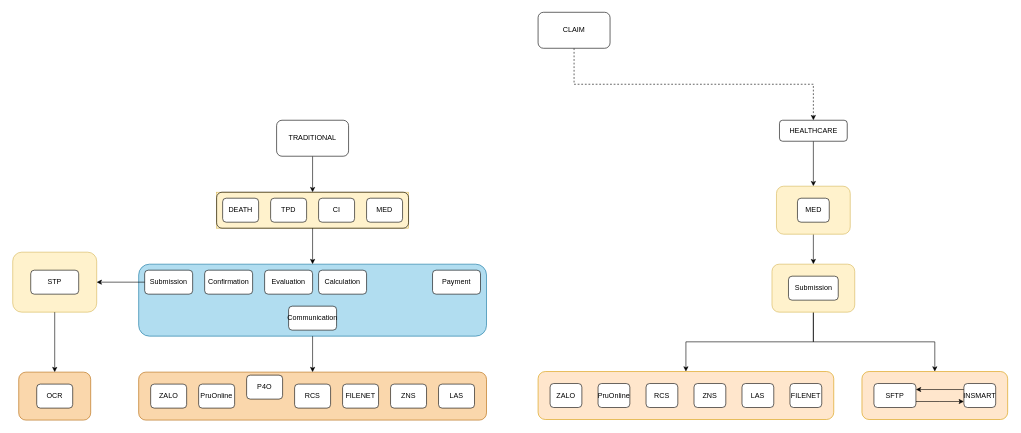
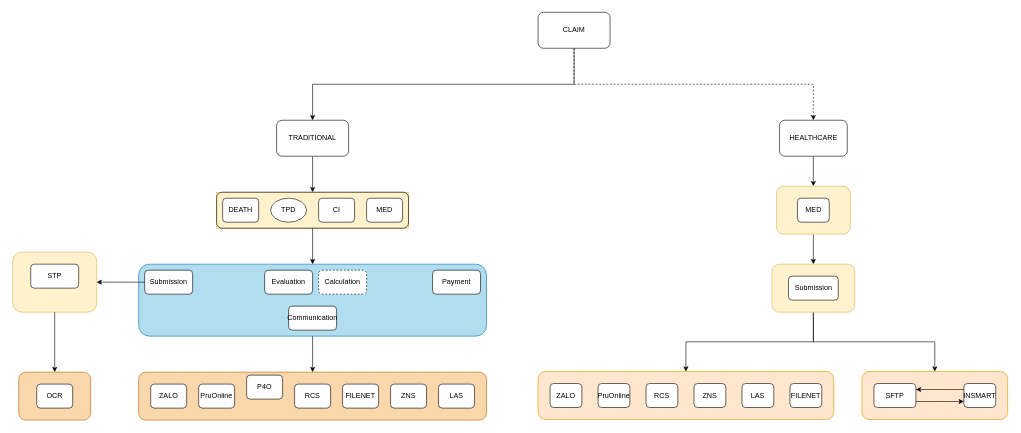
none -> (312, 99)
(813, 131) -> (813, 138)
(288, 210) -> (288, 210)
(54, 282) -> (54, 276)
(228, 282) -> none
(342, 282) -> (342, 282)
